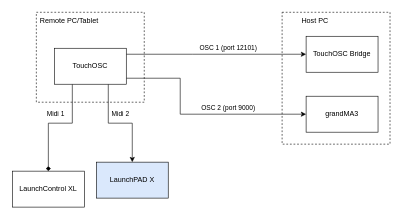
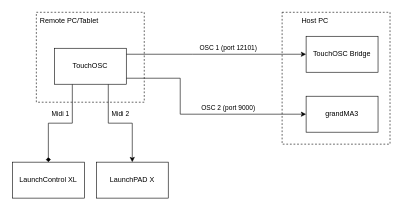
(132, 180) -> (132, 180)
(48, 189) -> (48, 180)
